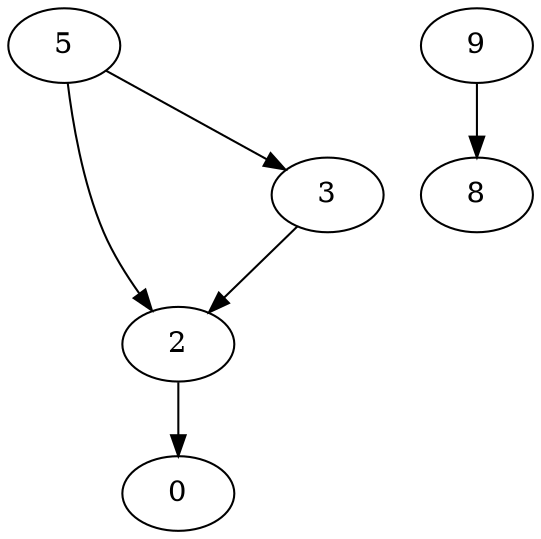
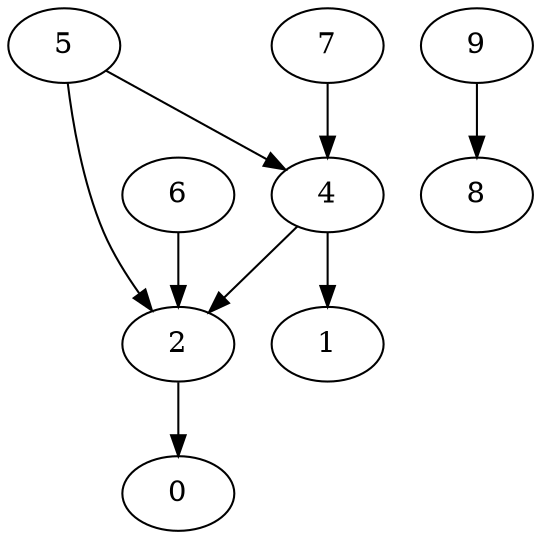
none -> (328, 46)
none -> (178, 195)
(328, 195) -> (328, 195)
none -> (328, 344)
